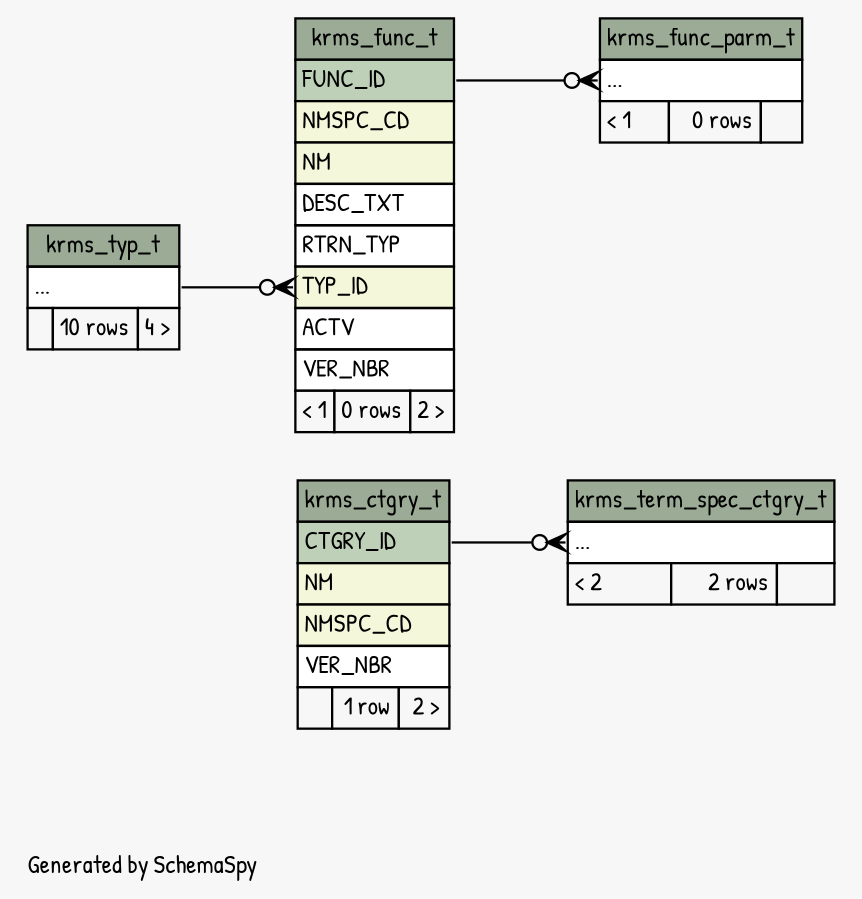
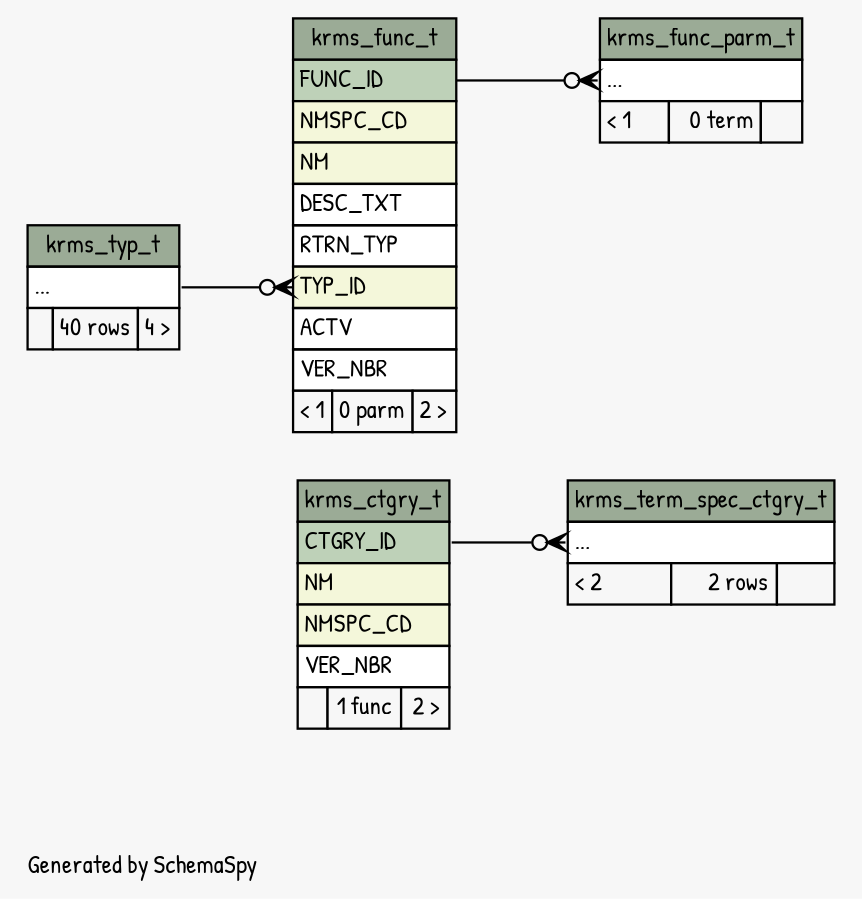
(723, 121) -> (722, 121)
(95, 328) -> (95, 328)
(372, 410) -> (372, 410)
(368, 707) -> (365, 707)
